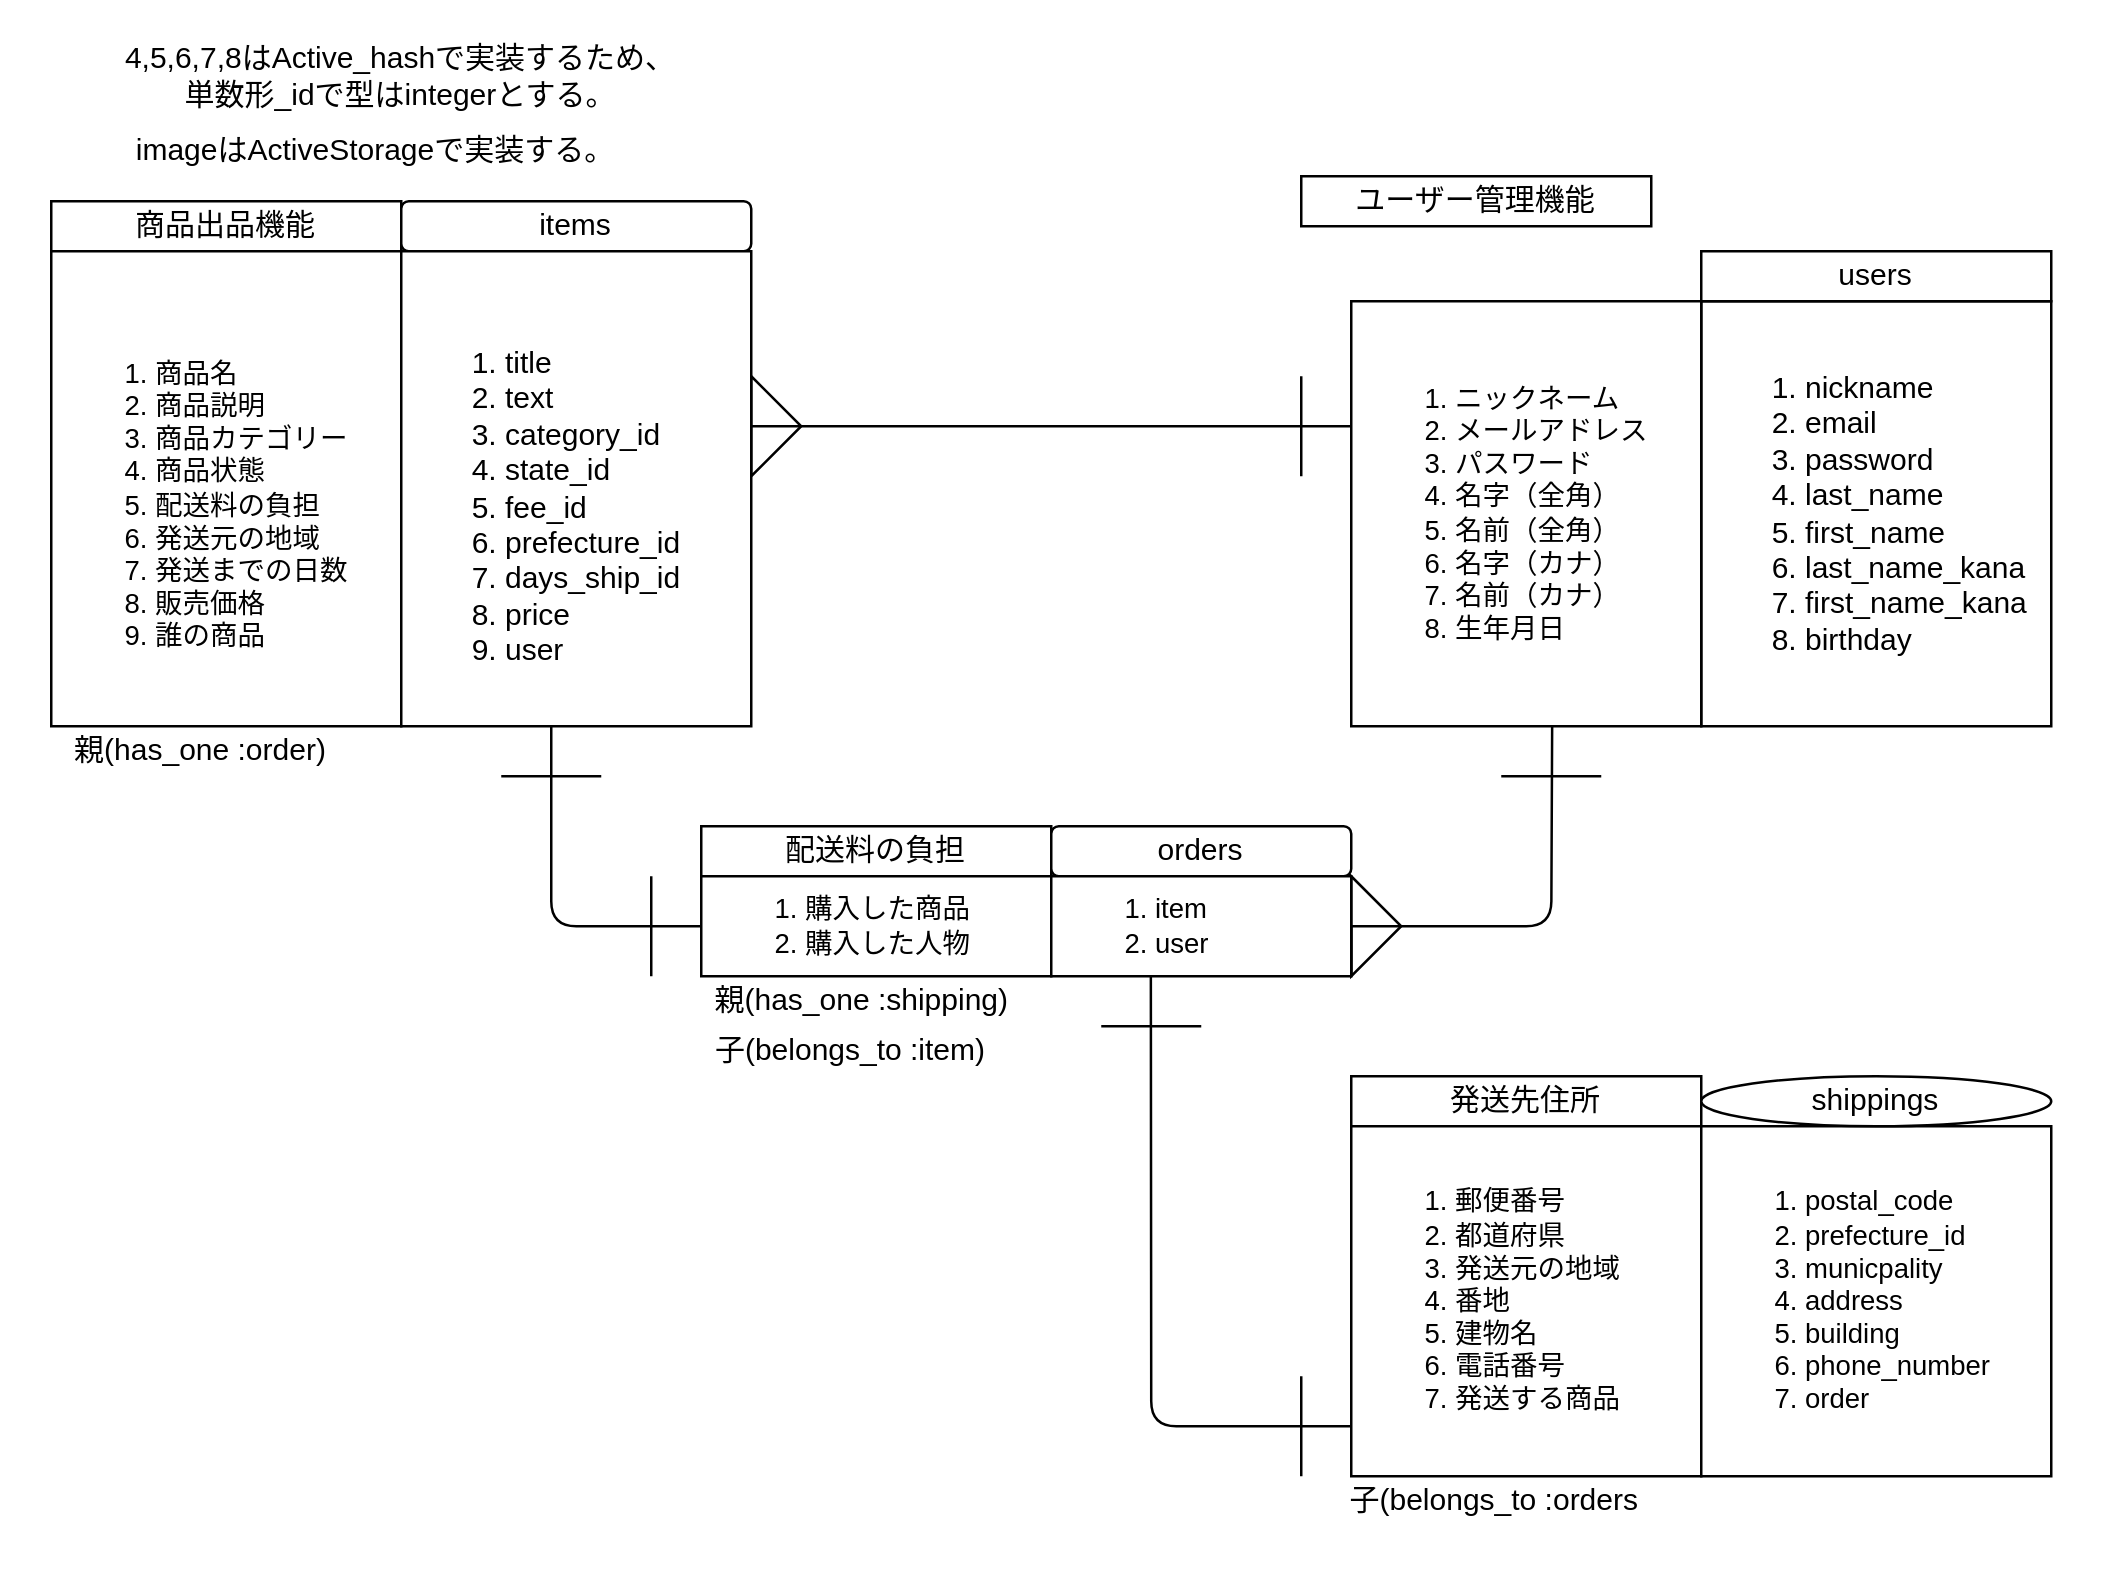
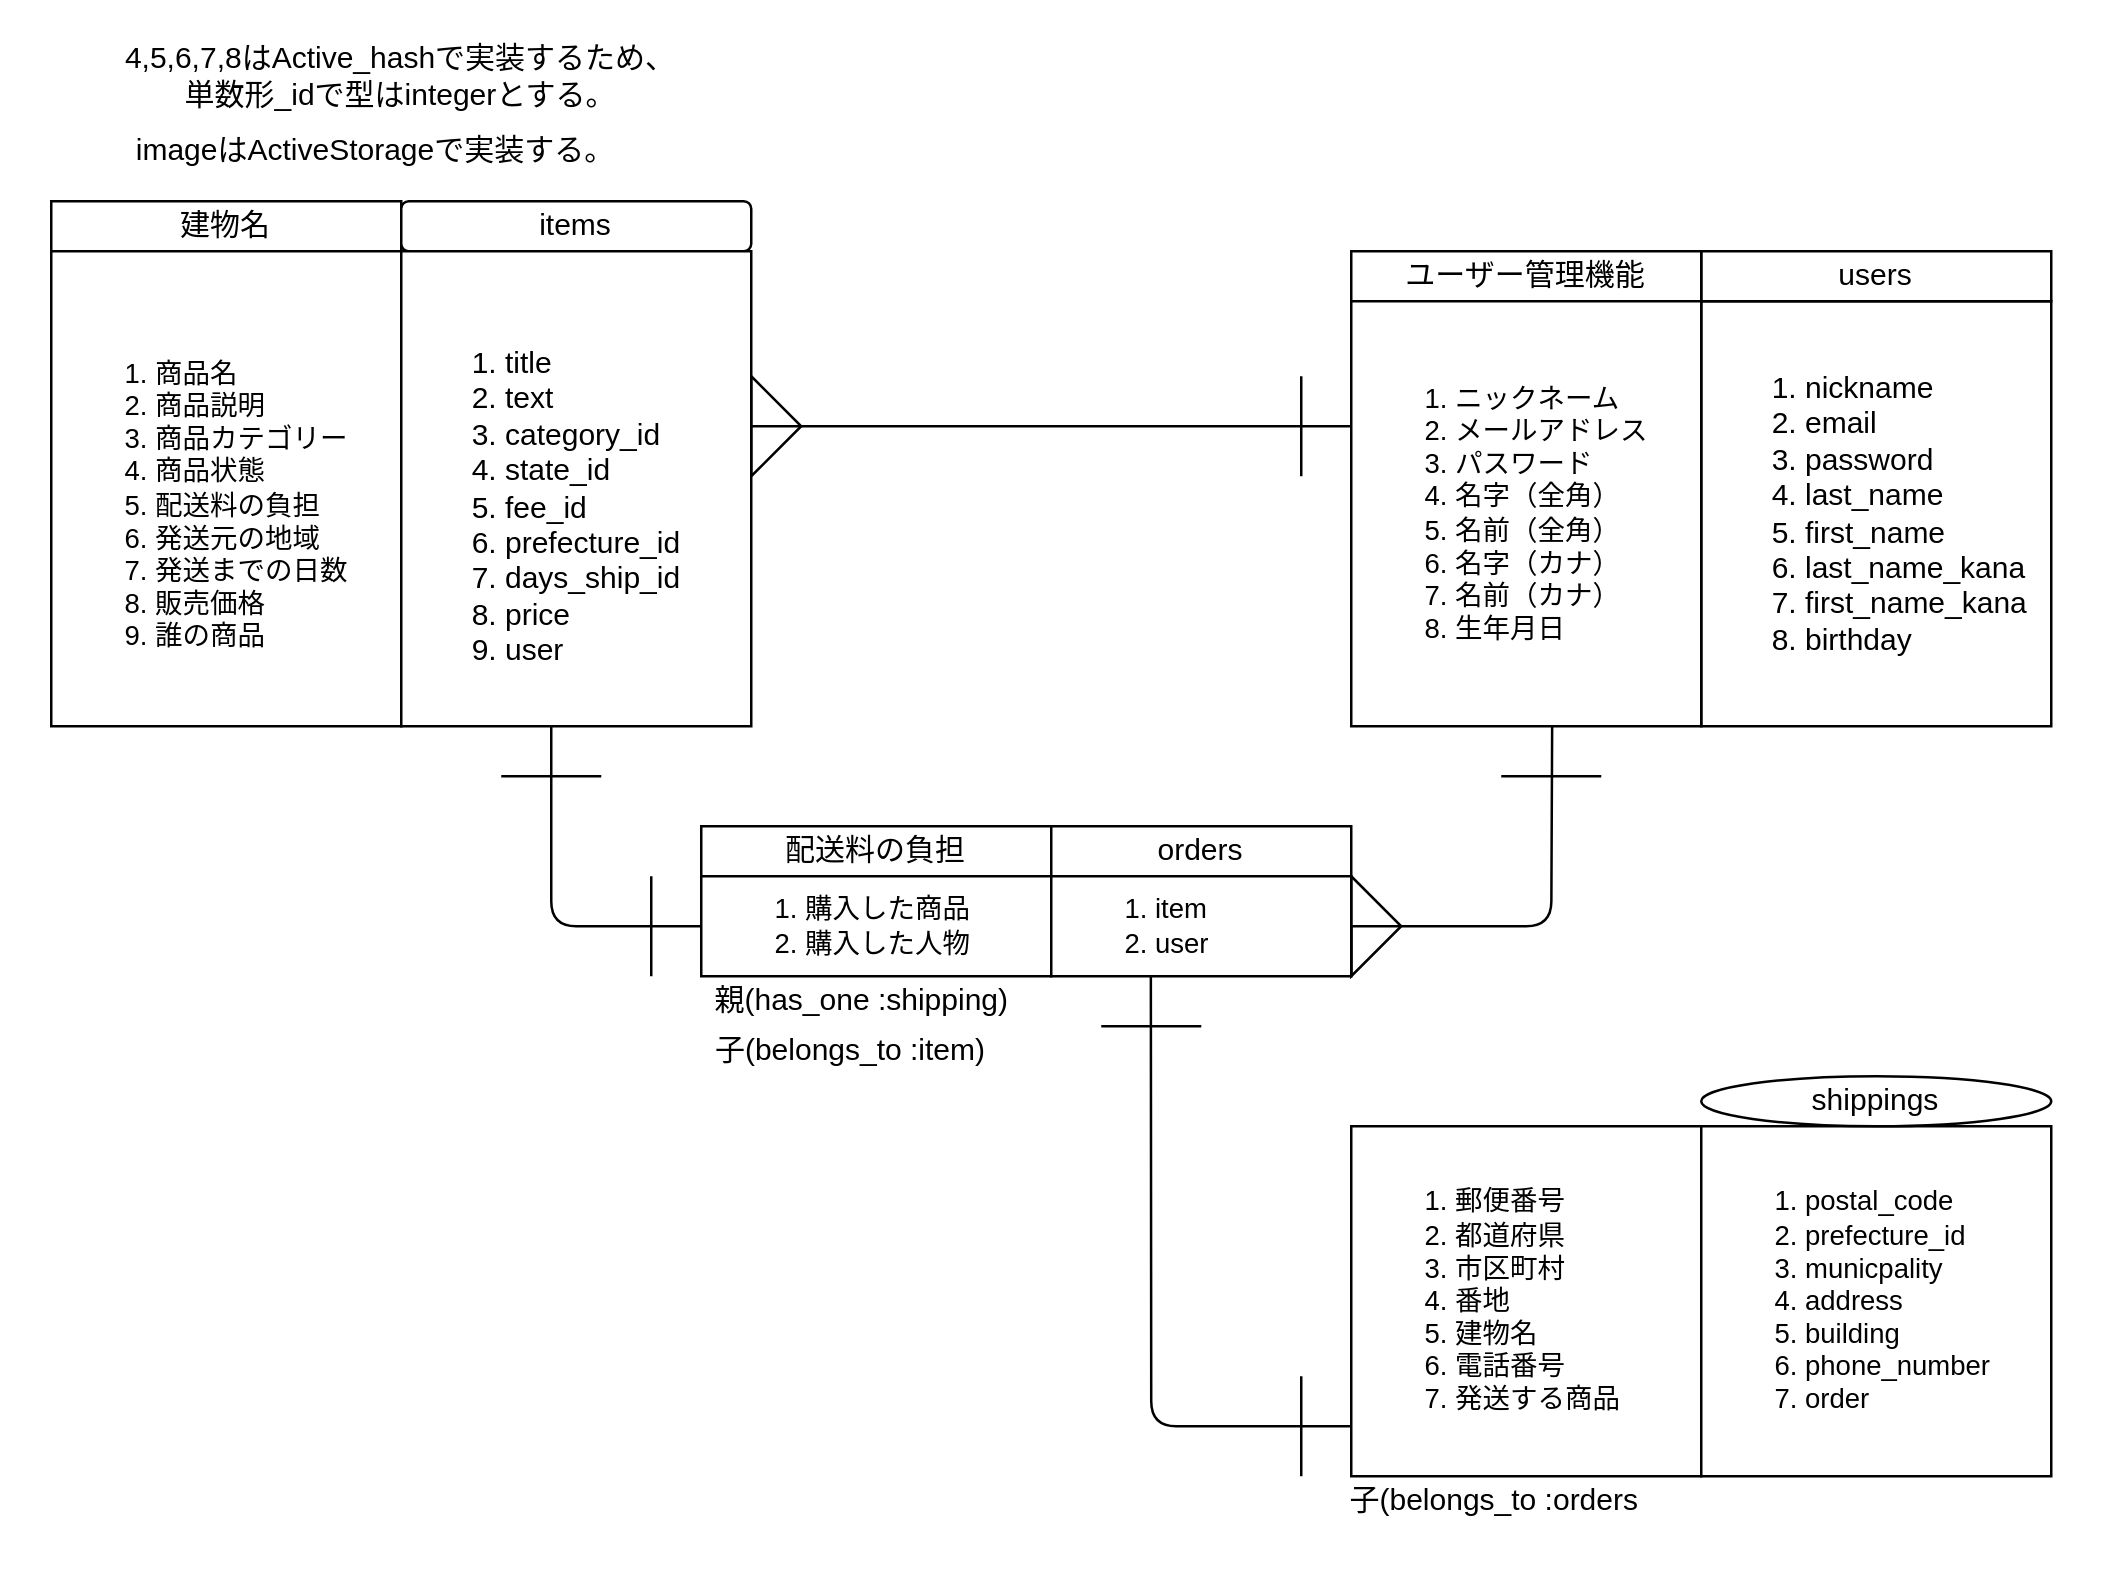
(1476, 201) -> (1526, 276)
(226, 226) -> (226, 226)
(201, 751) -> none
(1201, 851) -> (1201, 851)
(1526, 1101) -> none
(1446, 1301) -> (1446, 1301)
